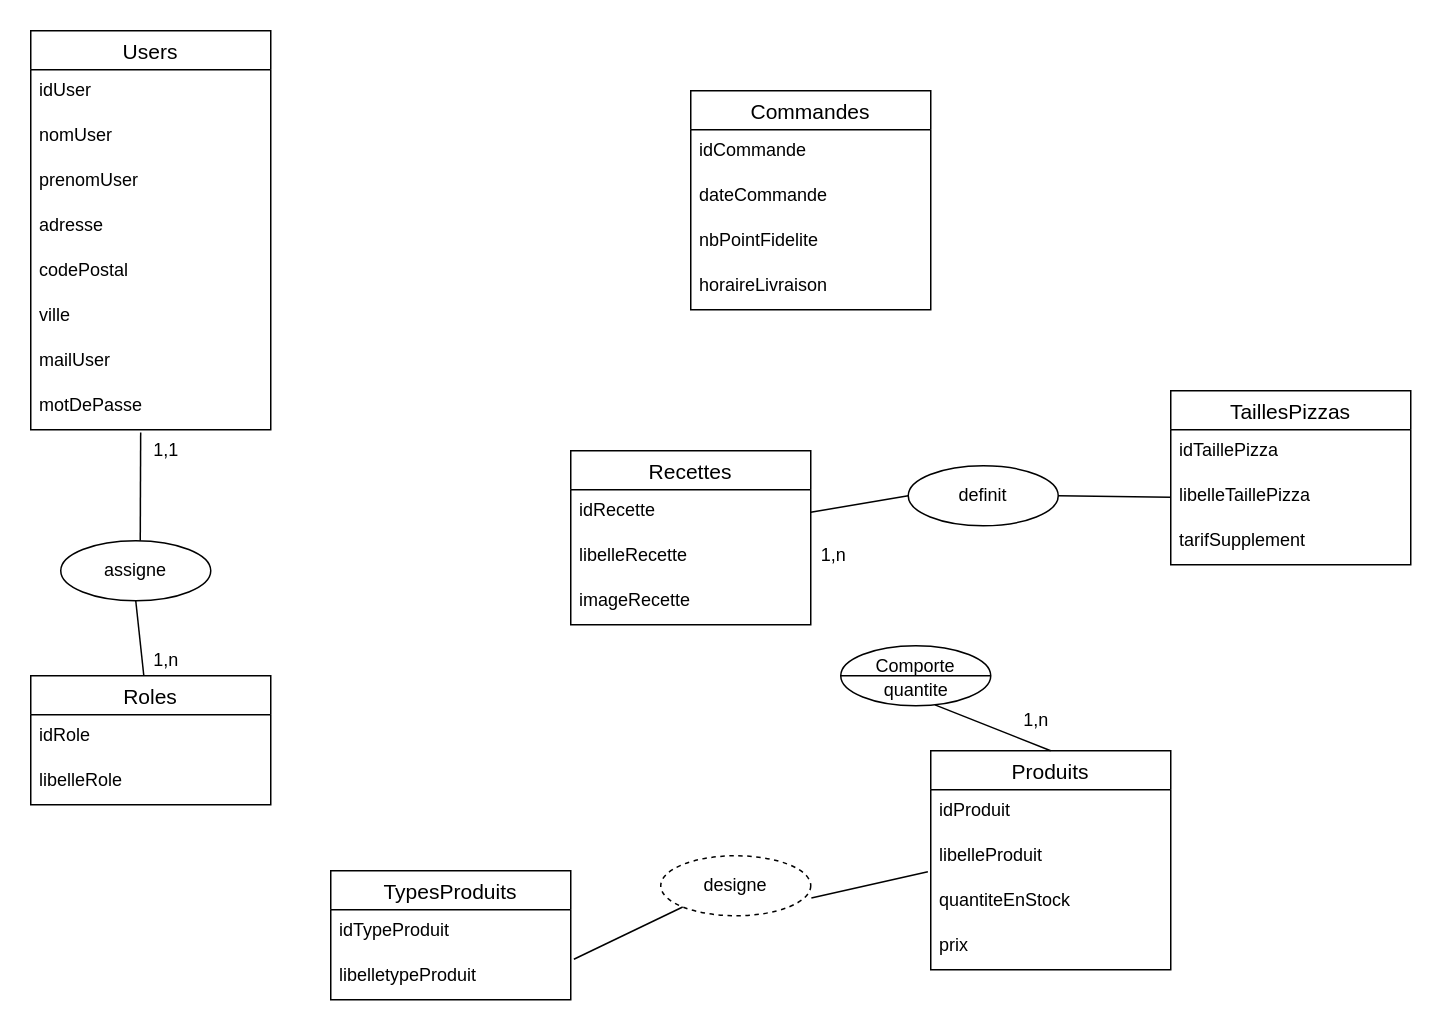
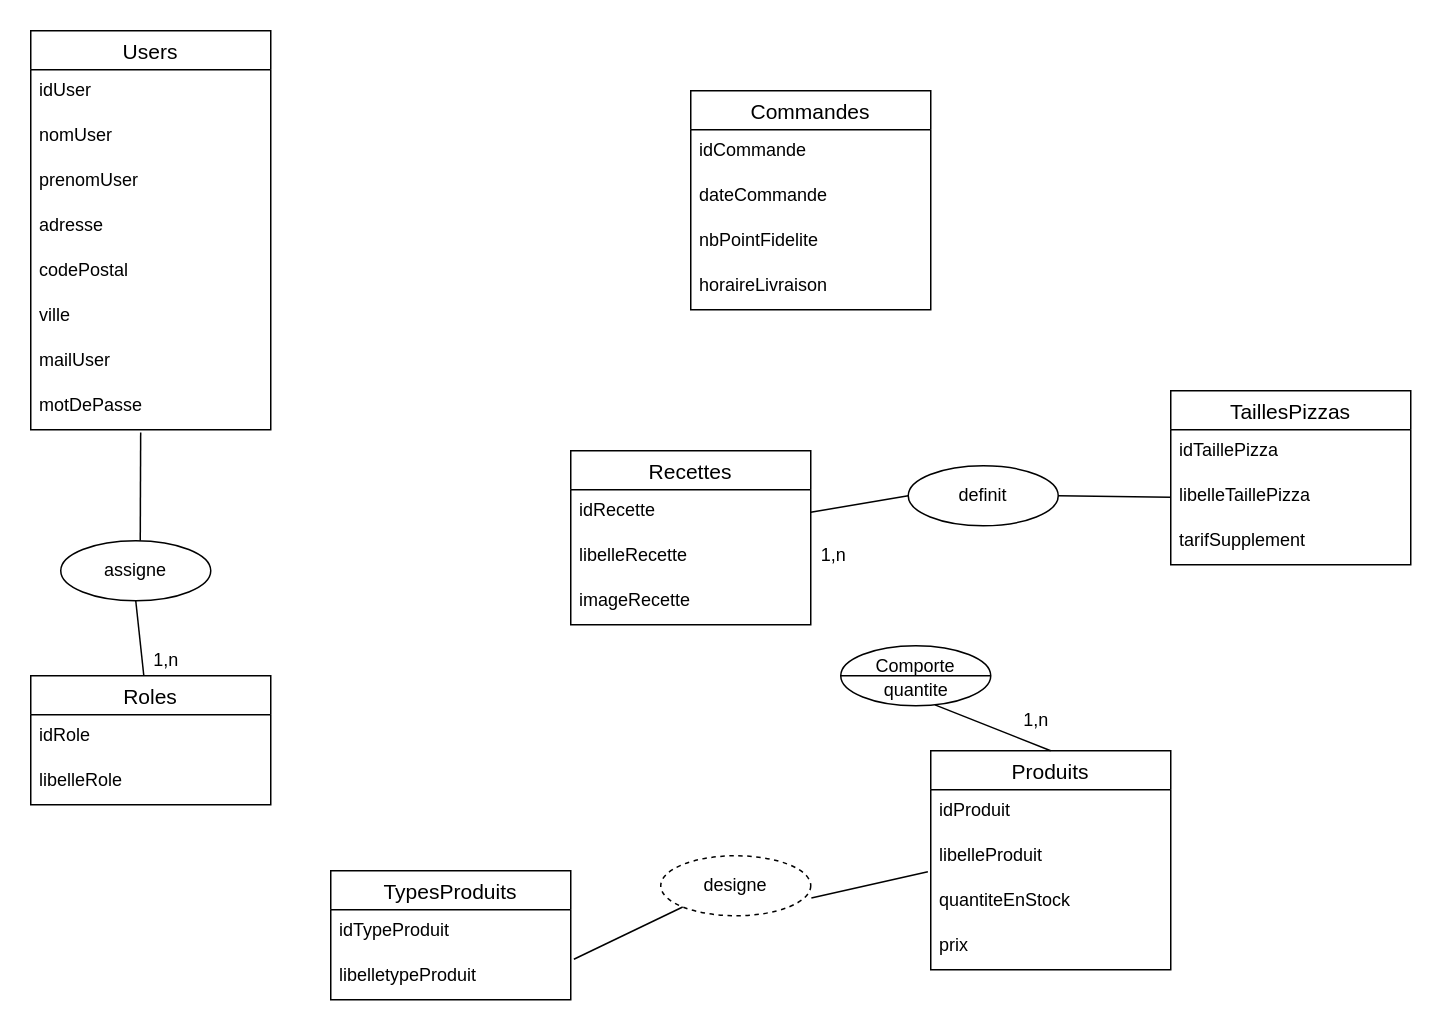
(166, 451) -> none
